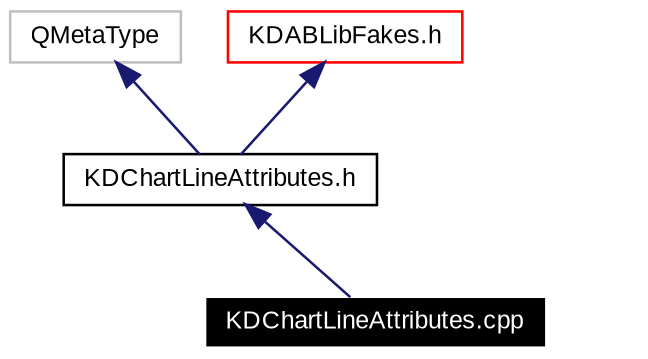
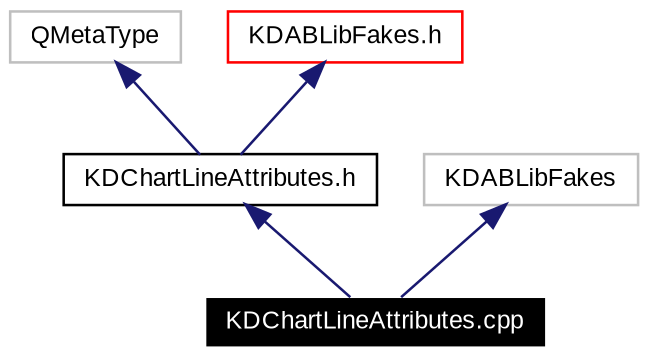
none -> (531, 180)
